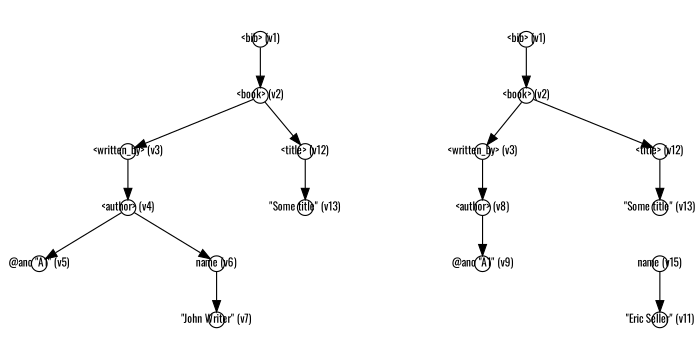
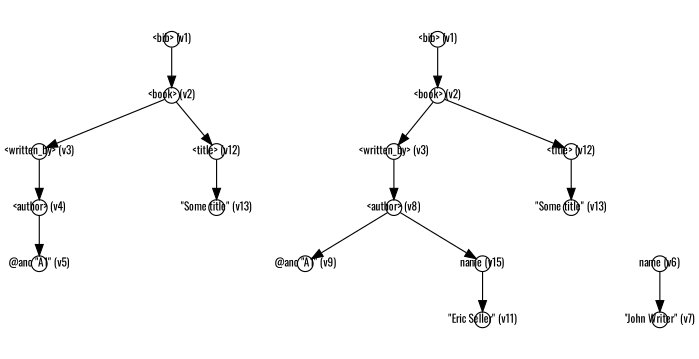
(167, 233) -> none
none -> (433, 233)
